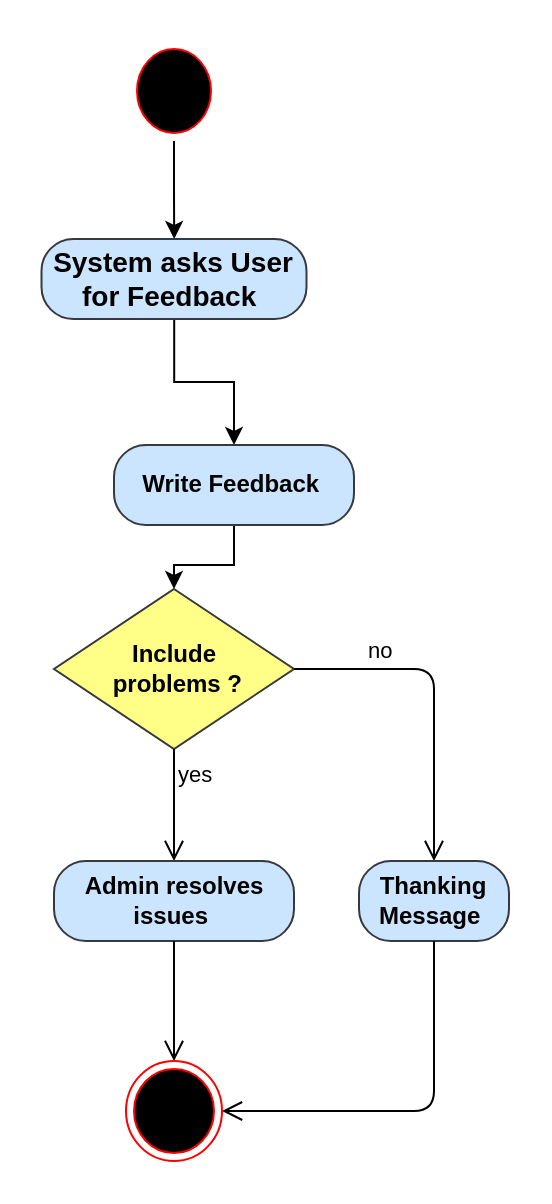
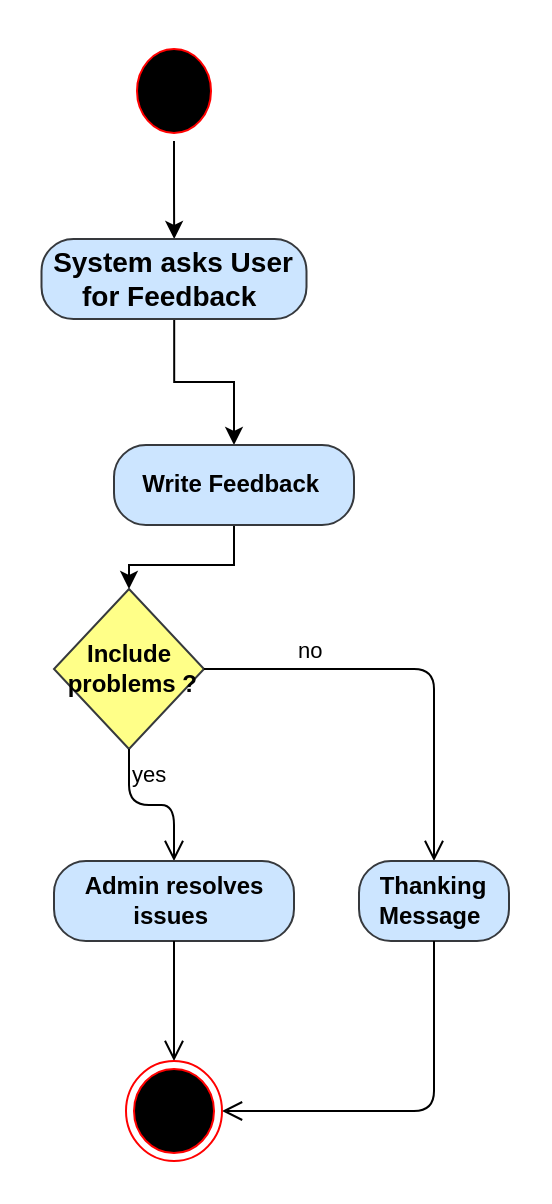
(174, 669) -> (129, 669)
